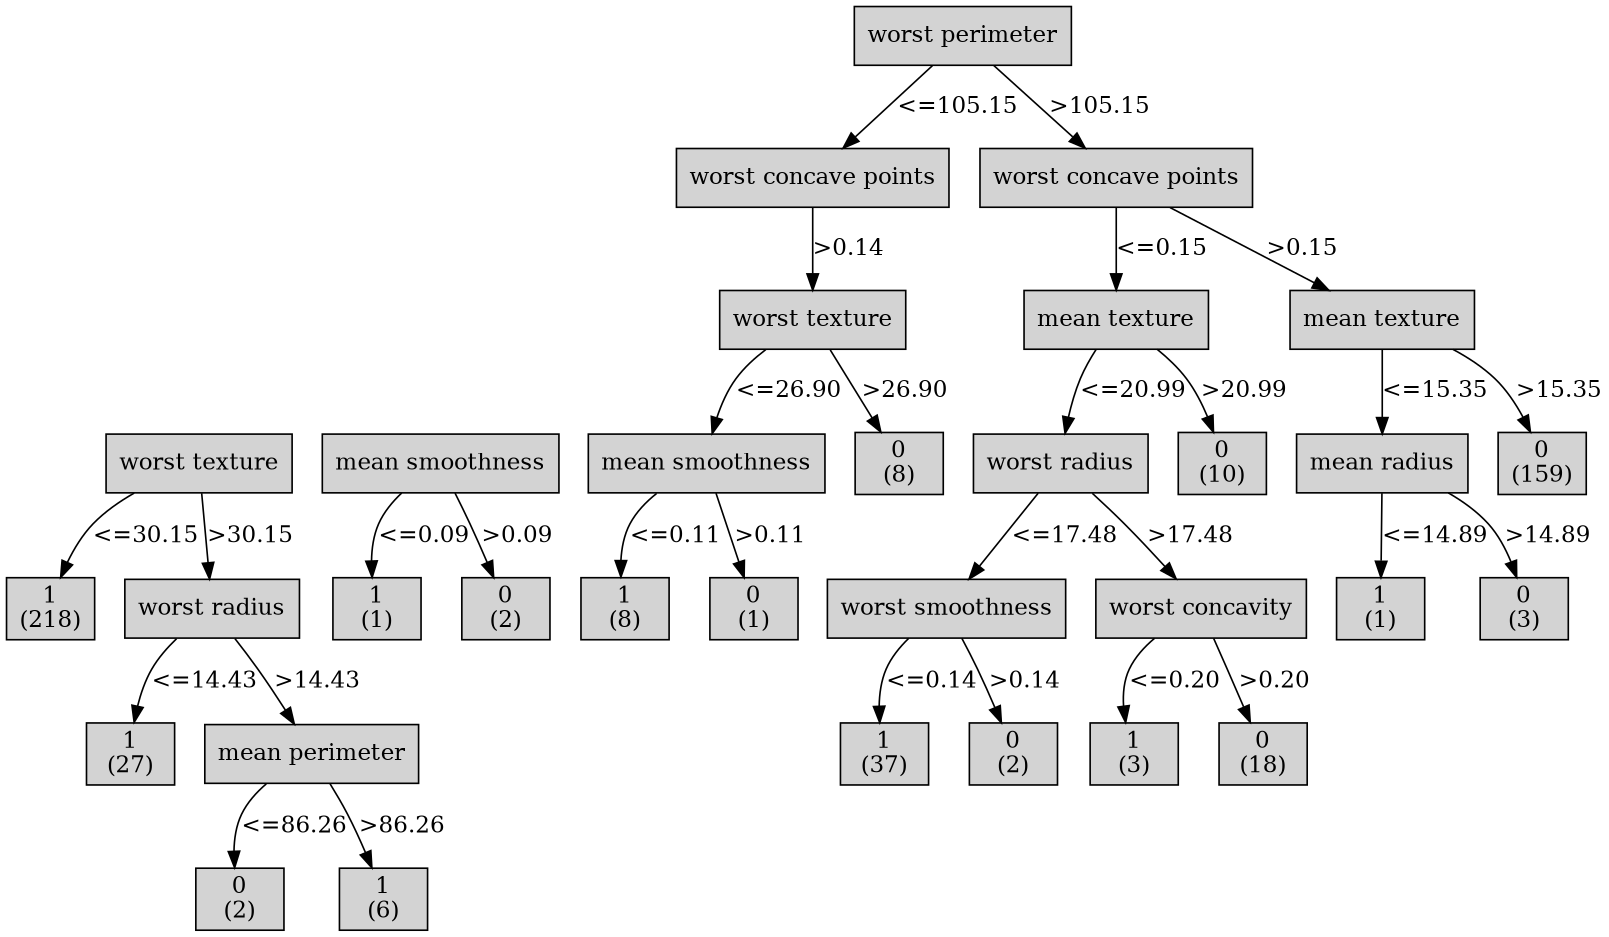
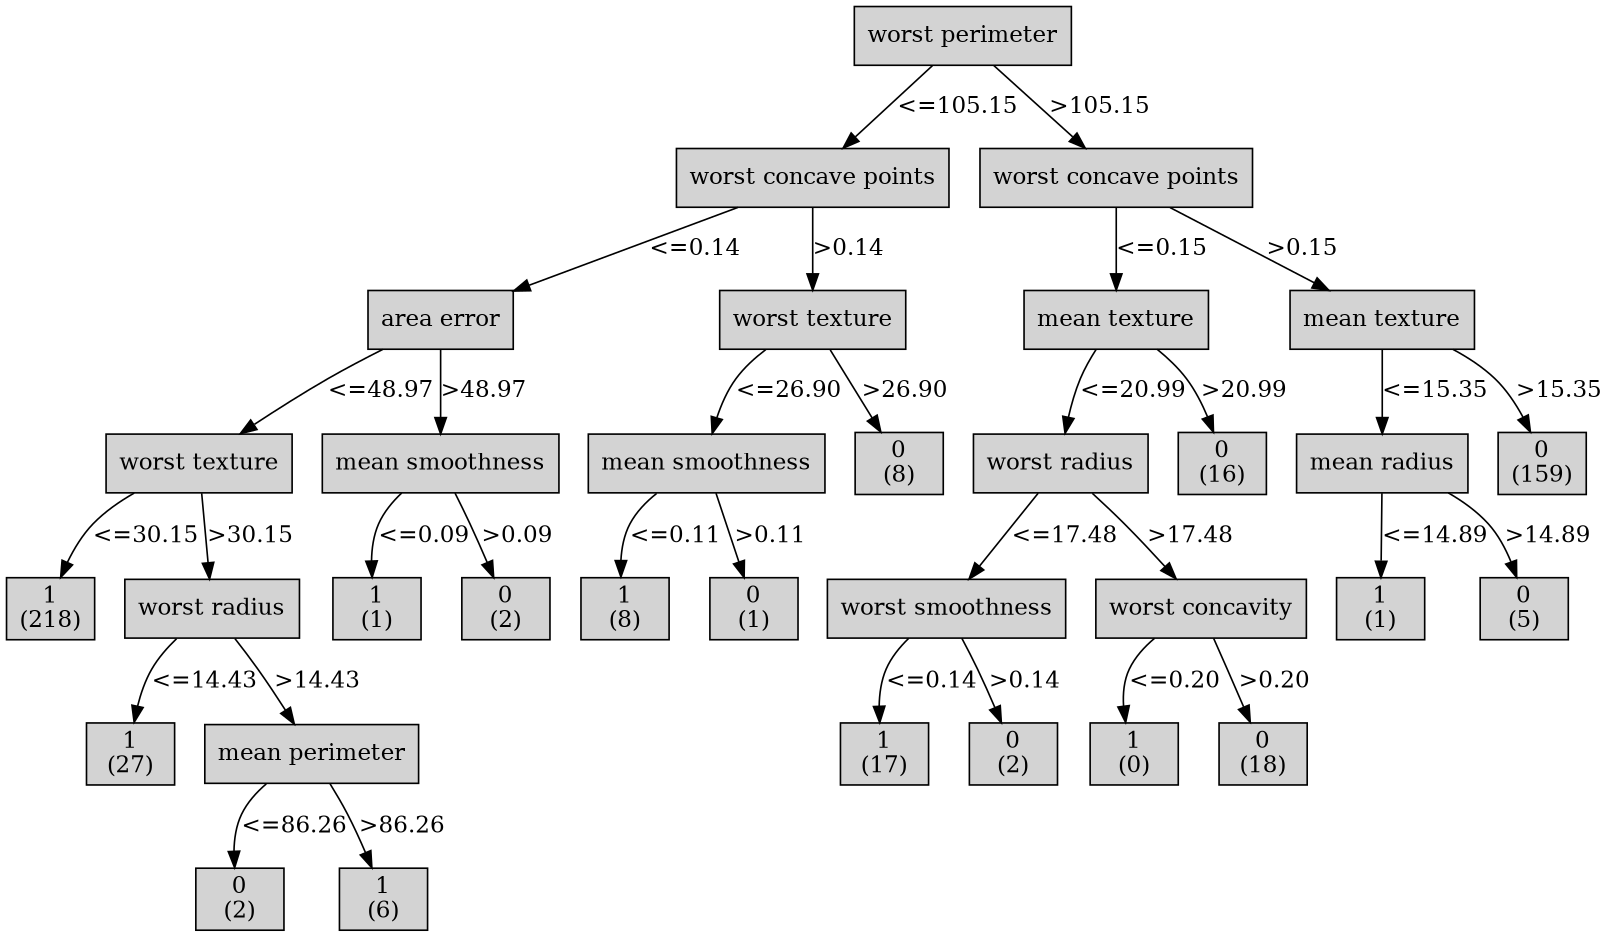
none -> (441, 320)
(1222, 463) -> (1222, 463)
(1524, 609) -> (1524, 609)
(885, 754) -> (885, 754)
(1134, 754) -> (1134, 754)
